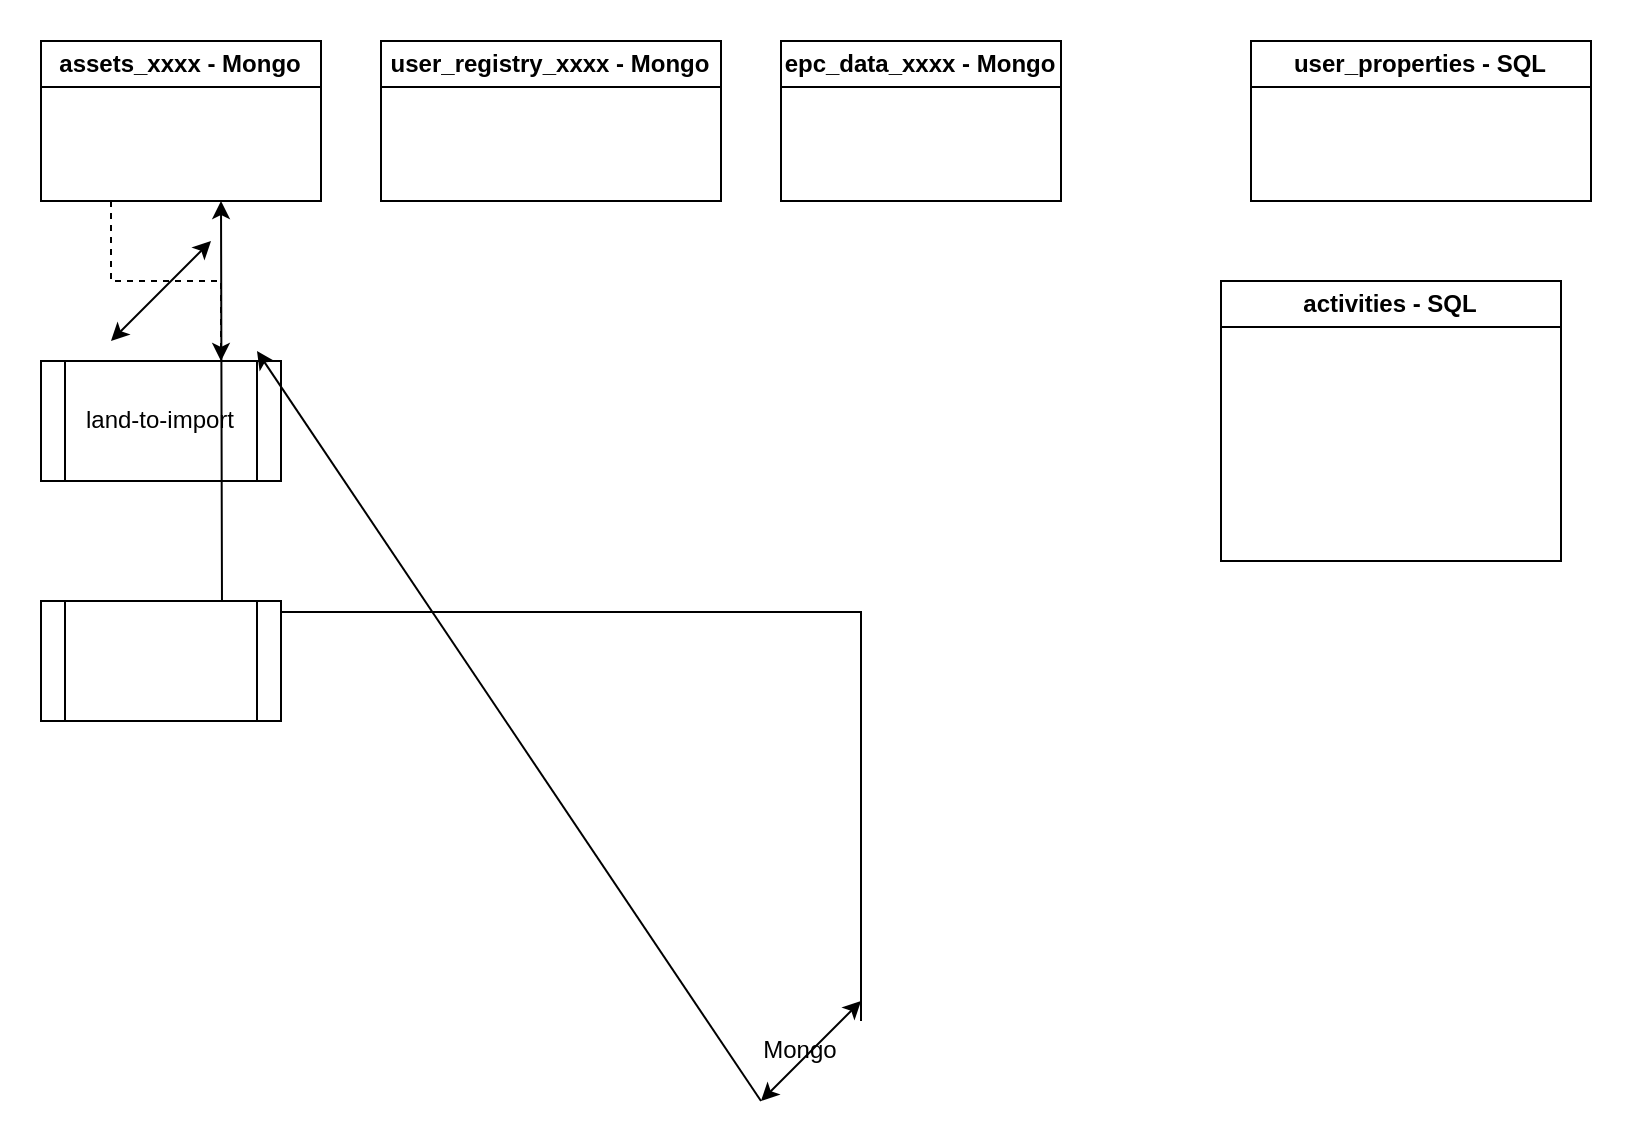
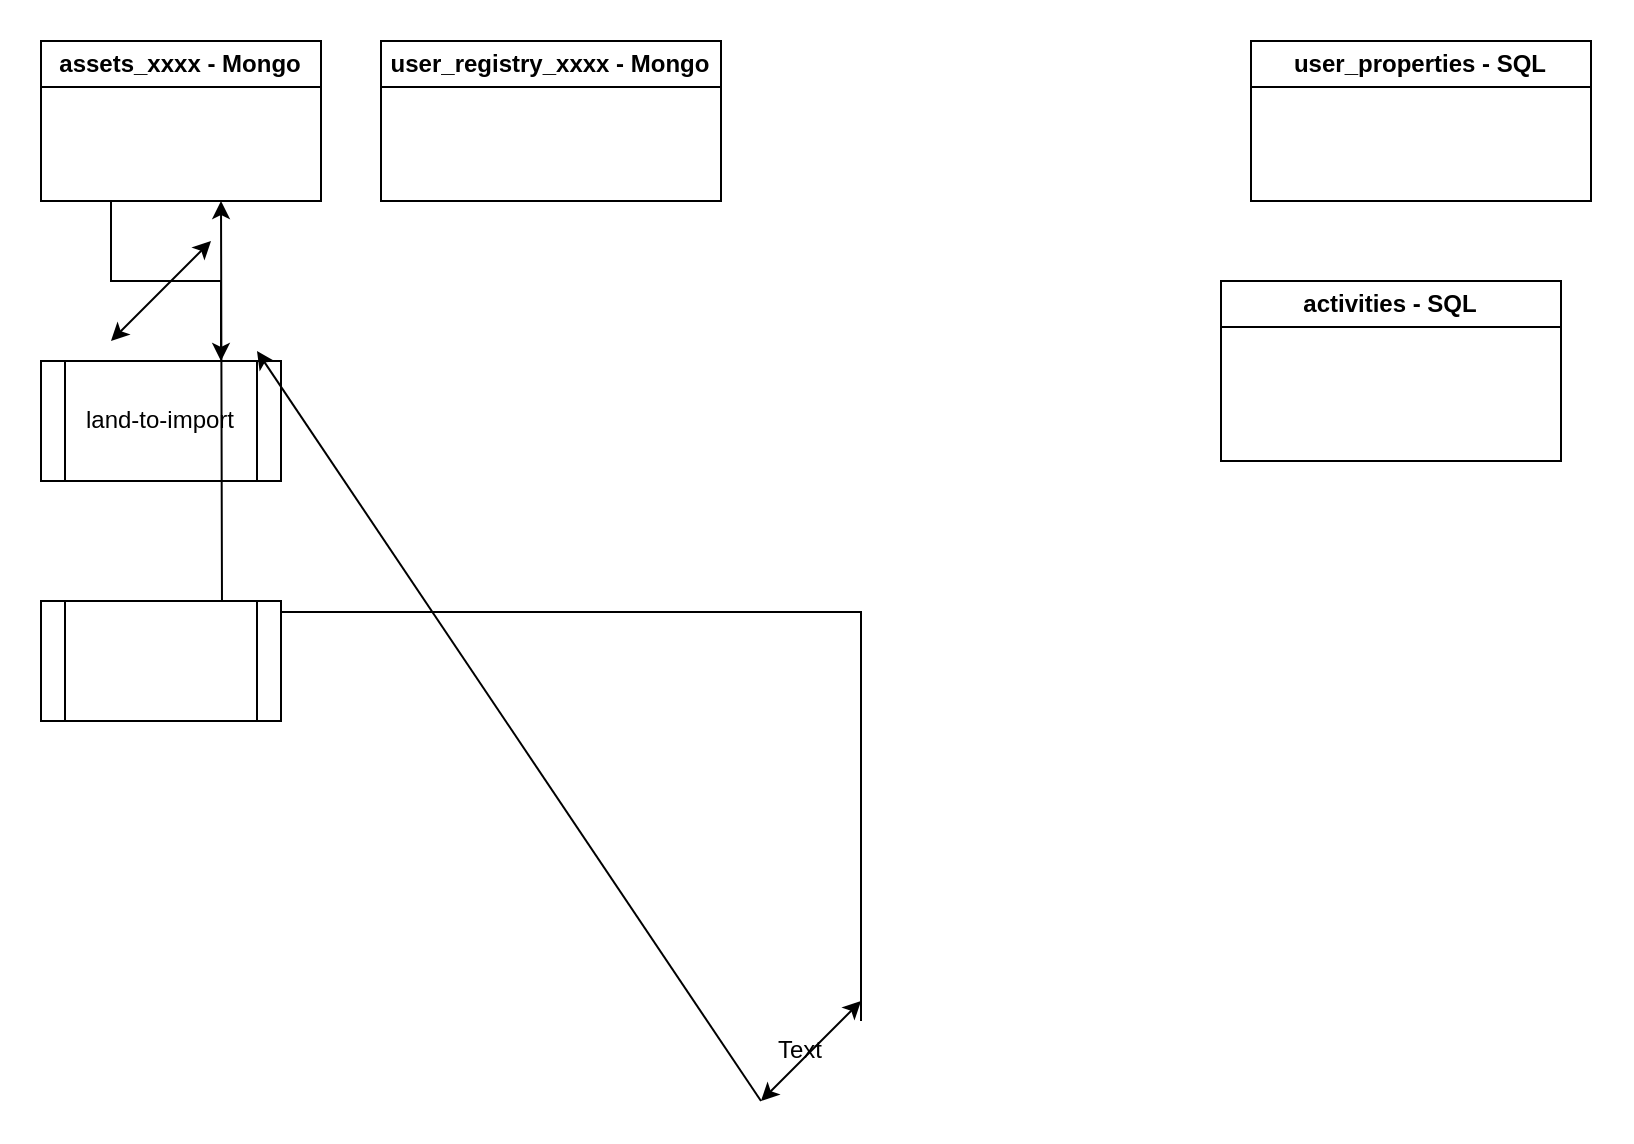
(921, 121) -> none
(111, 271) -> (111, 271)
(1391, 421) -> (1391, 371)
(801, 1051) -> (801, 1051)
